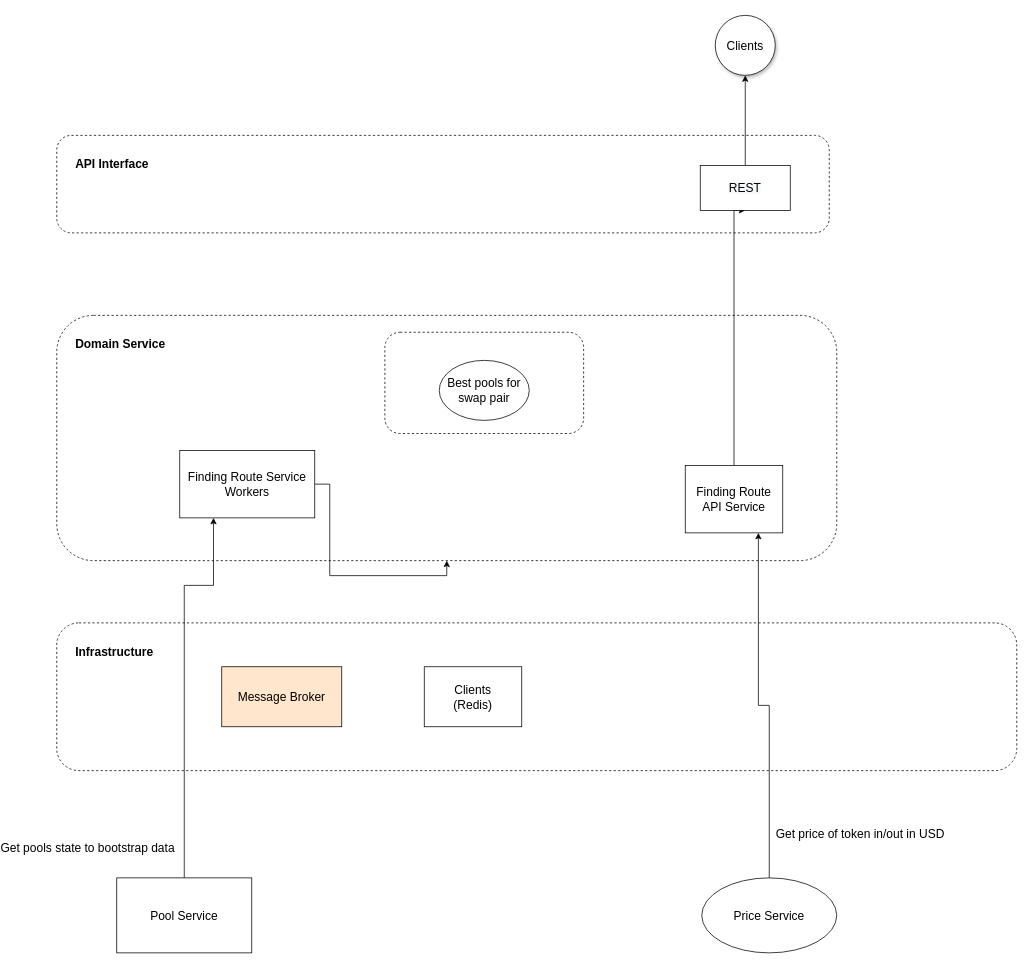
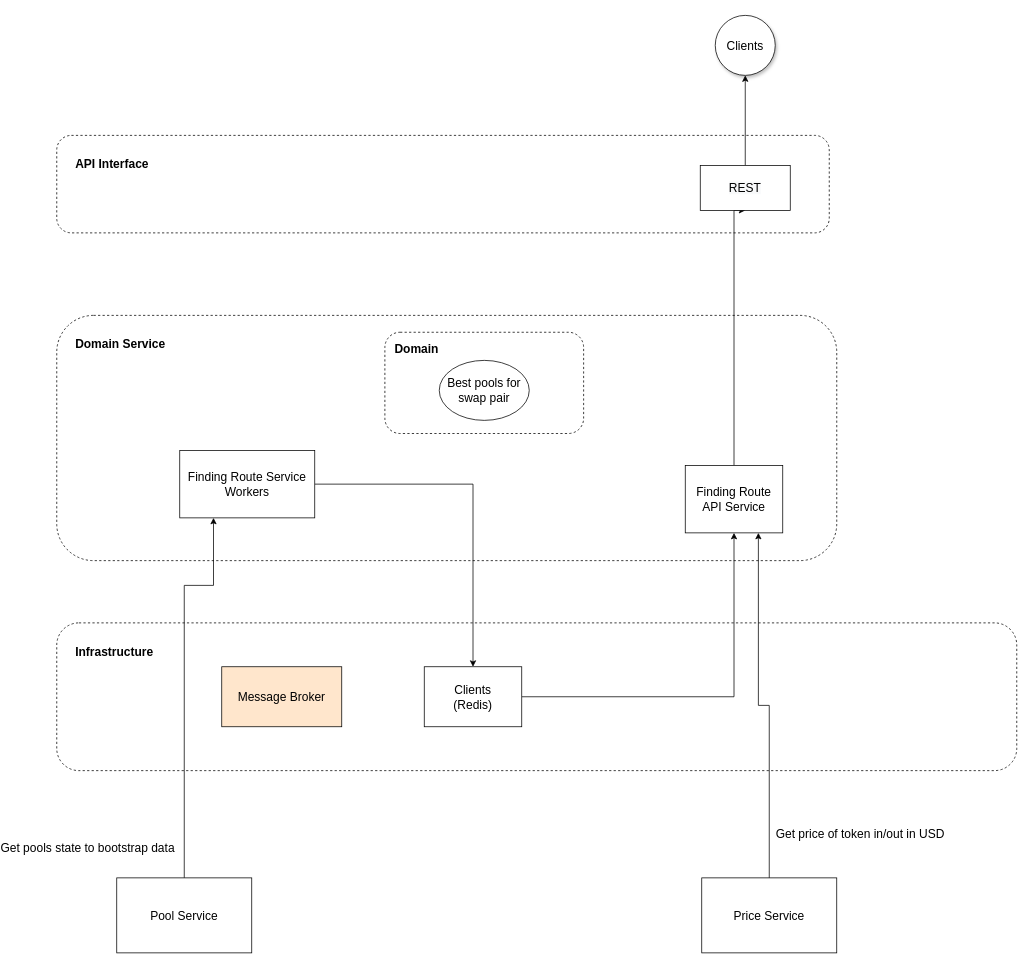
none -> (417, 349)
(346, 576) -> (472, 484)
none -> (629, 697)
(769, 915) -> (769, 915)
